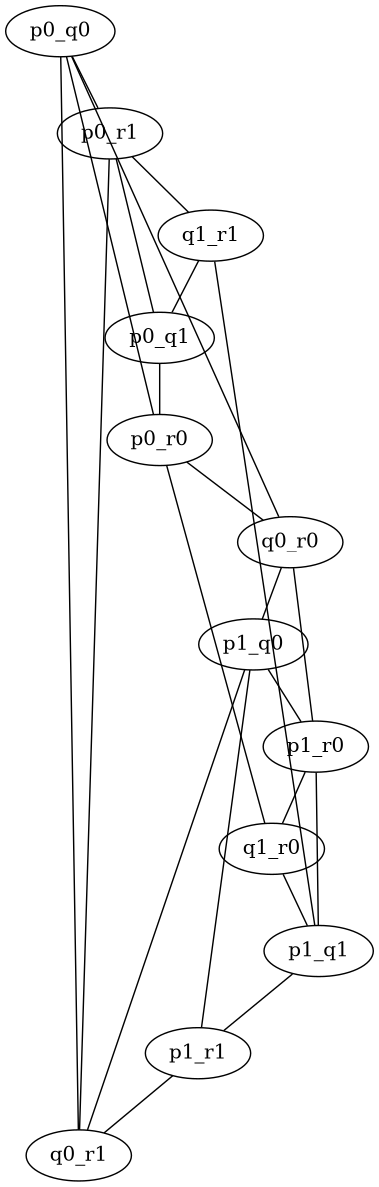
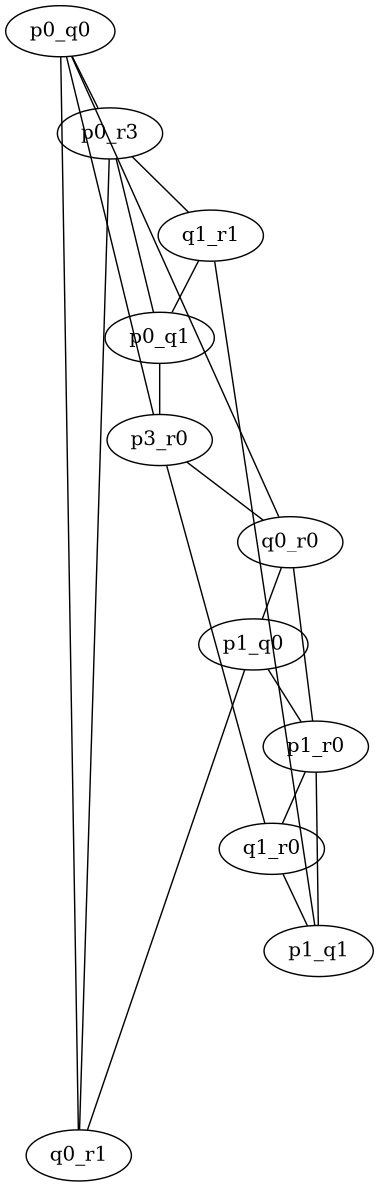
(110, 133) -> (110, 133)
(160, 440) -> (160, 440)
(198, 1053) -> none
